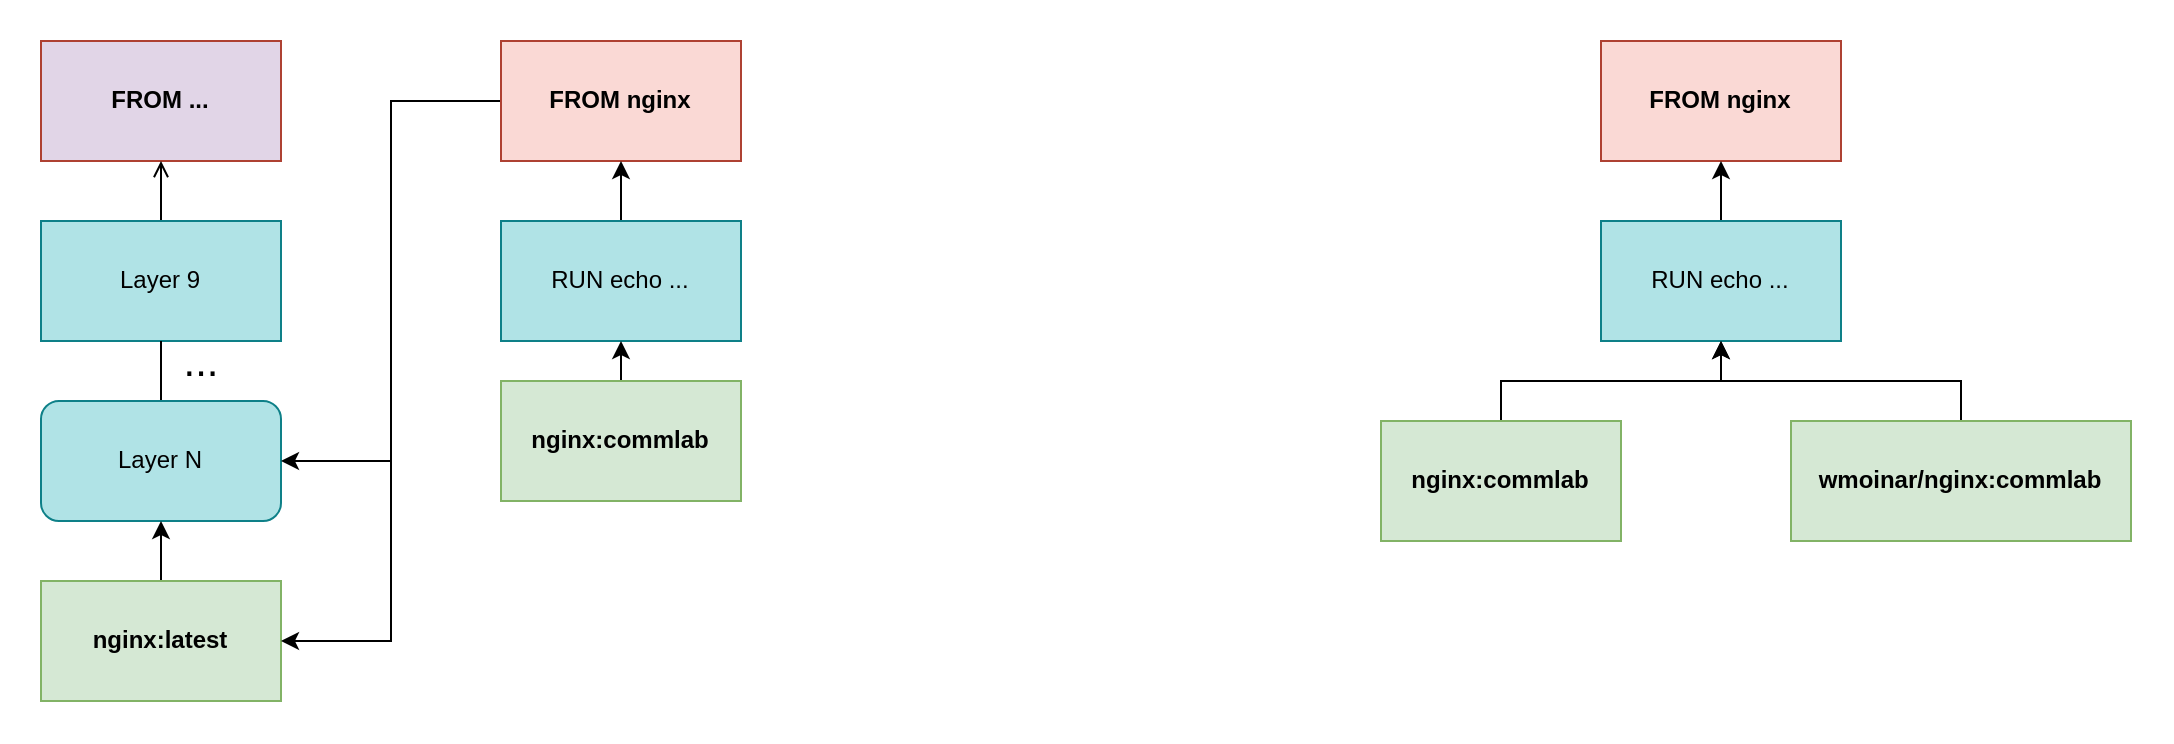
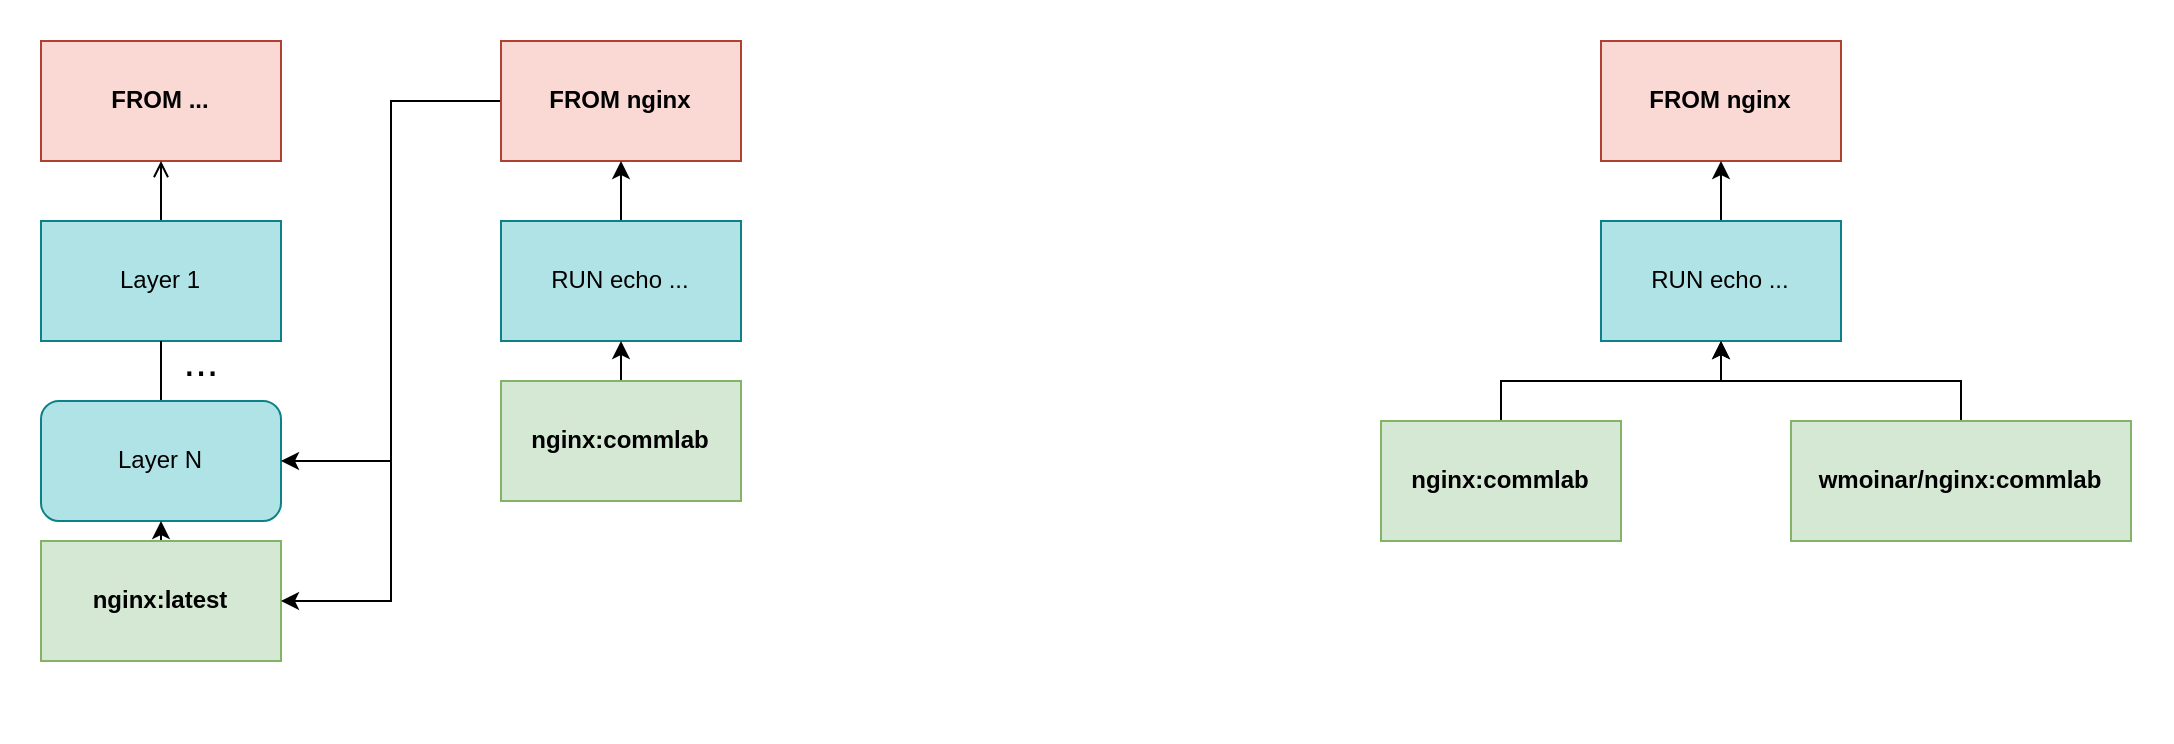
(161, 101) -> (161, 101)
(161, 281) -> (161, 281)
(161, 641) -> (161, 601)
